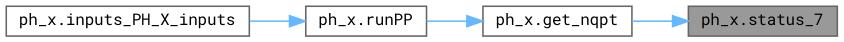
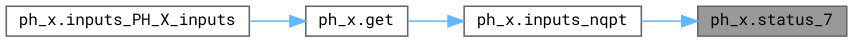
(366, 21) -> (357, 21)
(557, 21) -> (553, 21)
